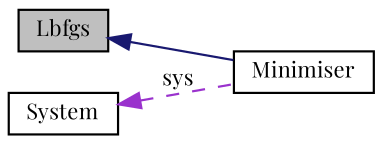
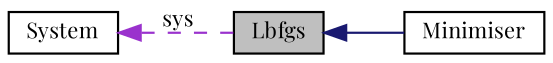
(187, 92) -> (187, 33)
